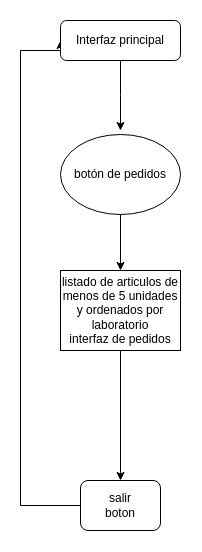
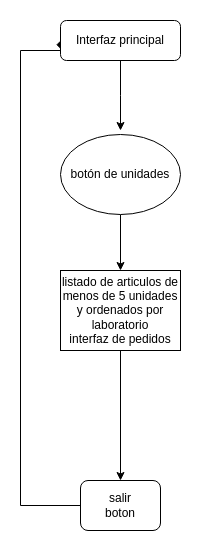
(59, 51) -> (59, 51)
(121, 175) -> (121, 175)
